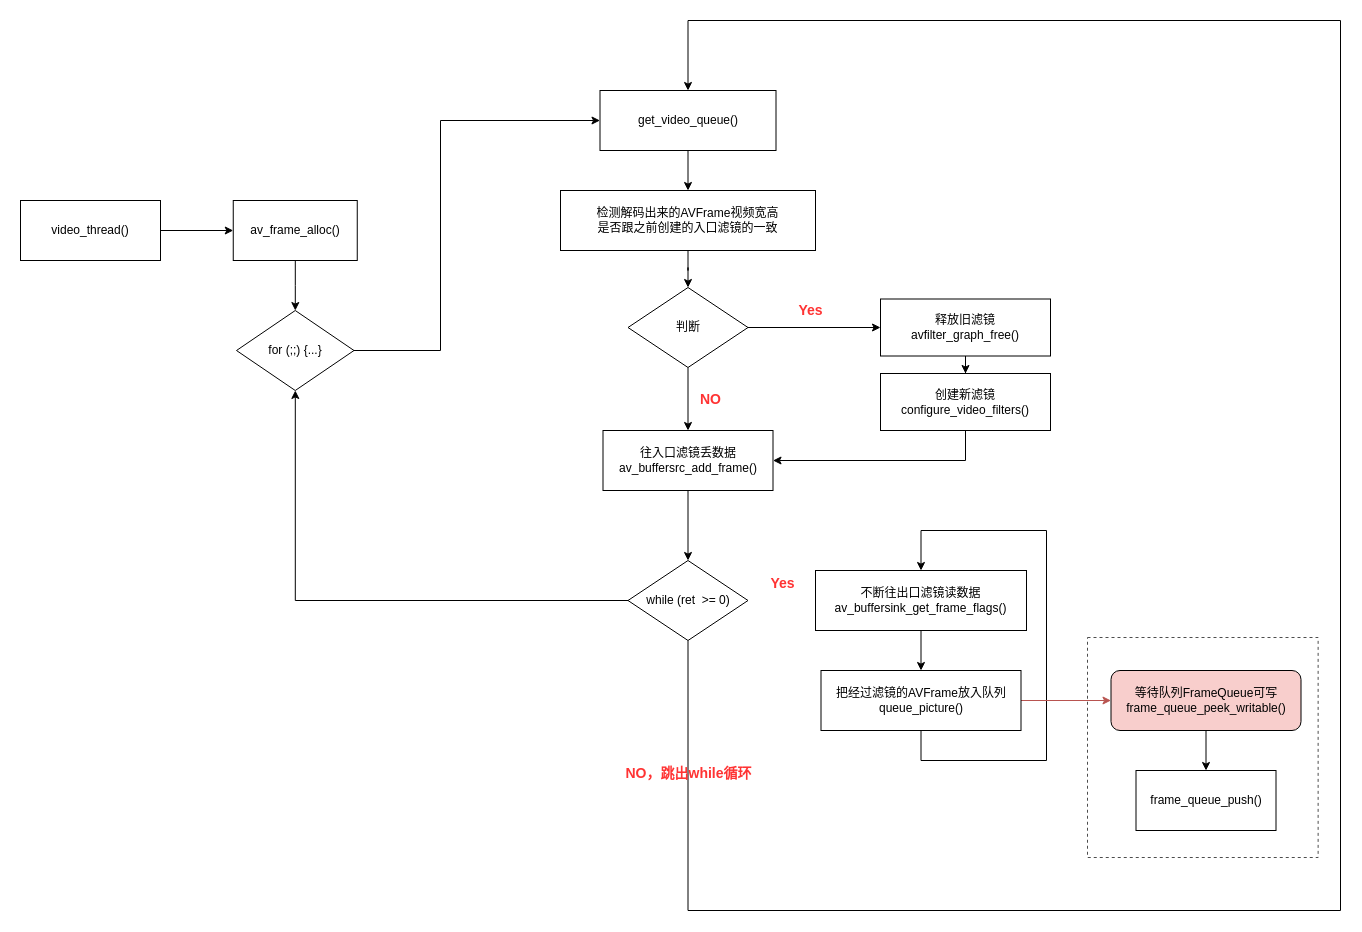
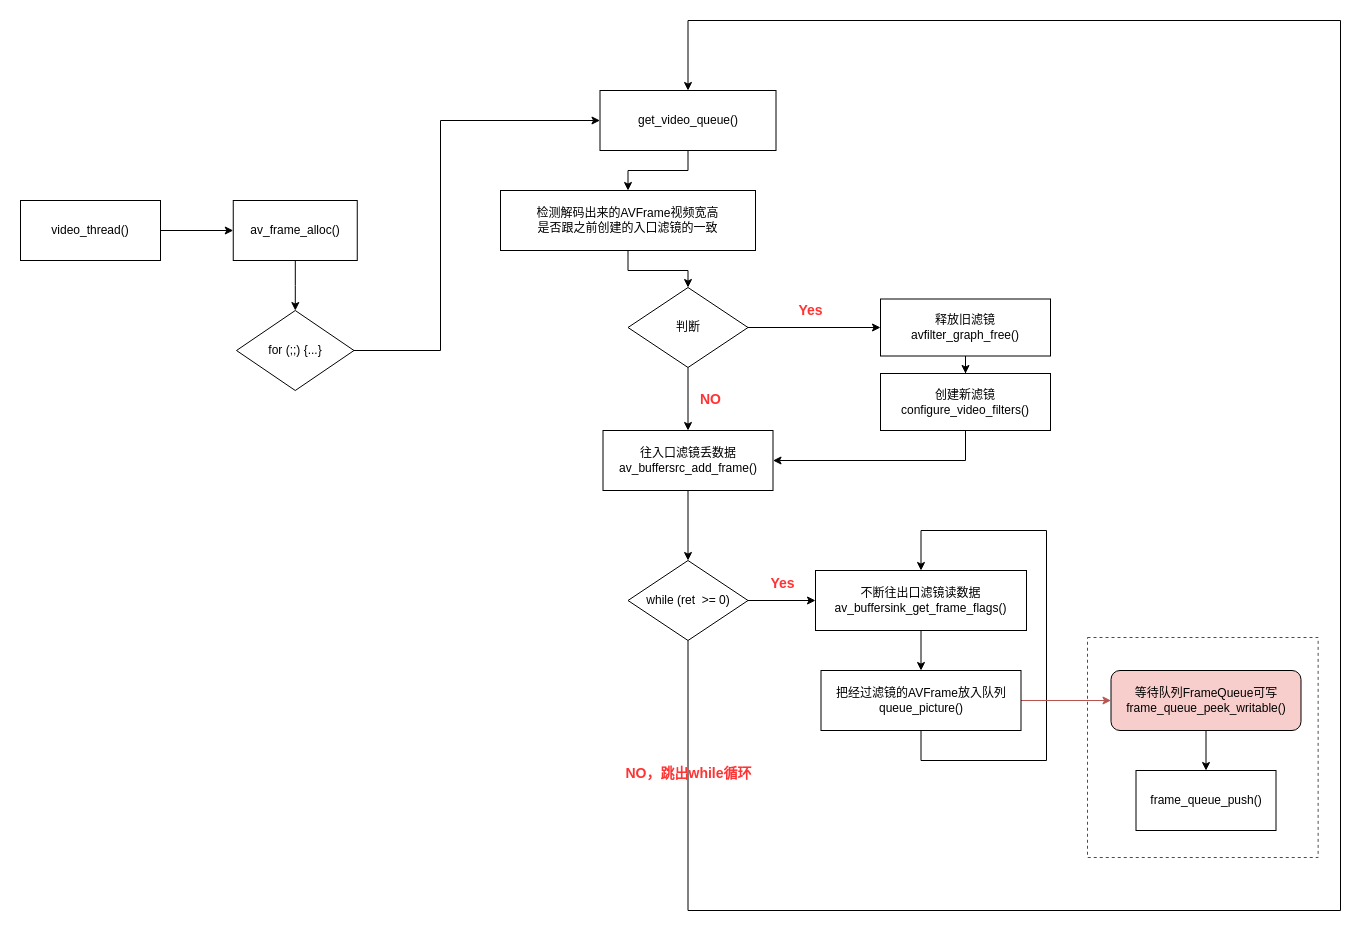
(688, 221) -> (628, 221)
(360, 601) -> (778, 601)
